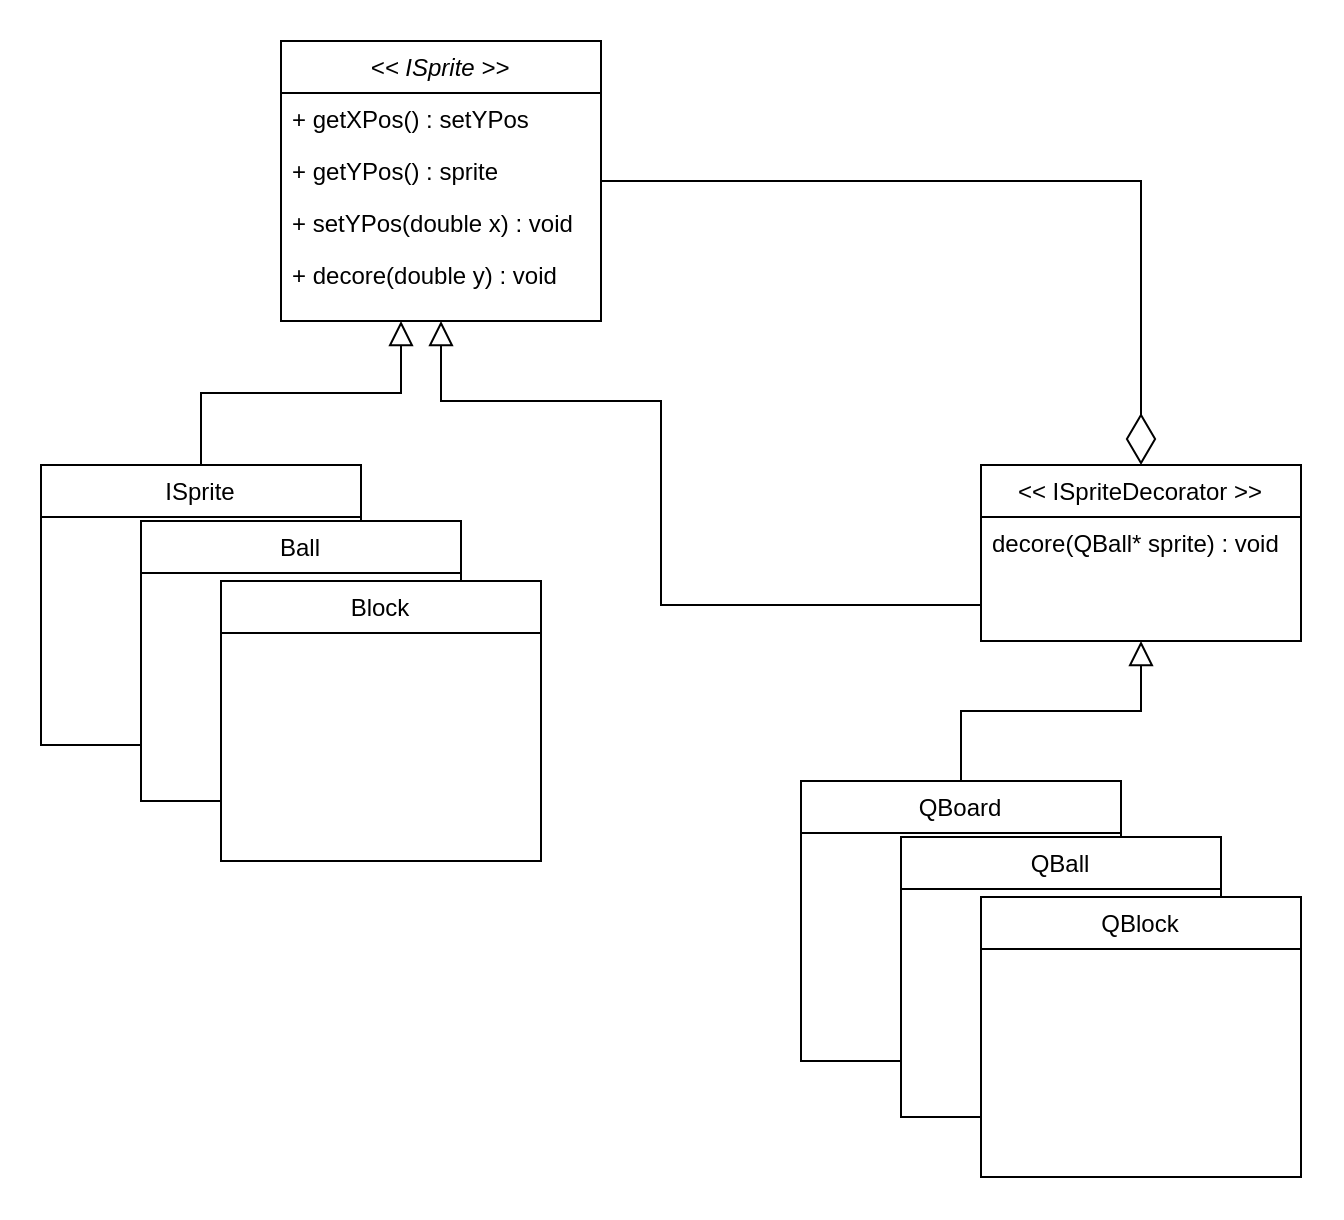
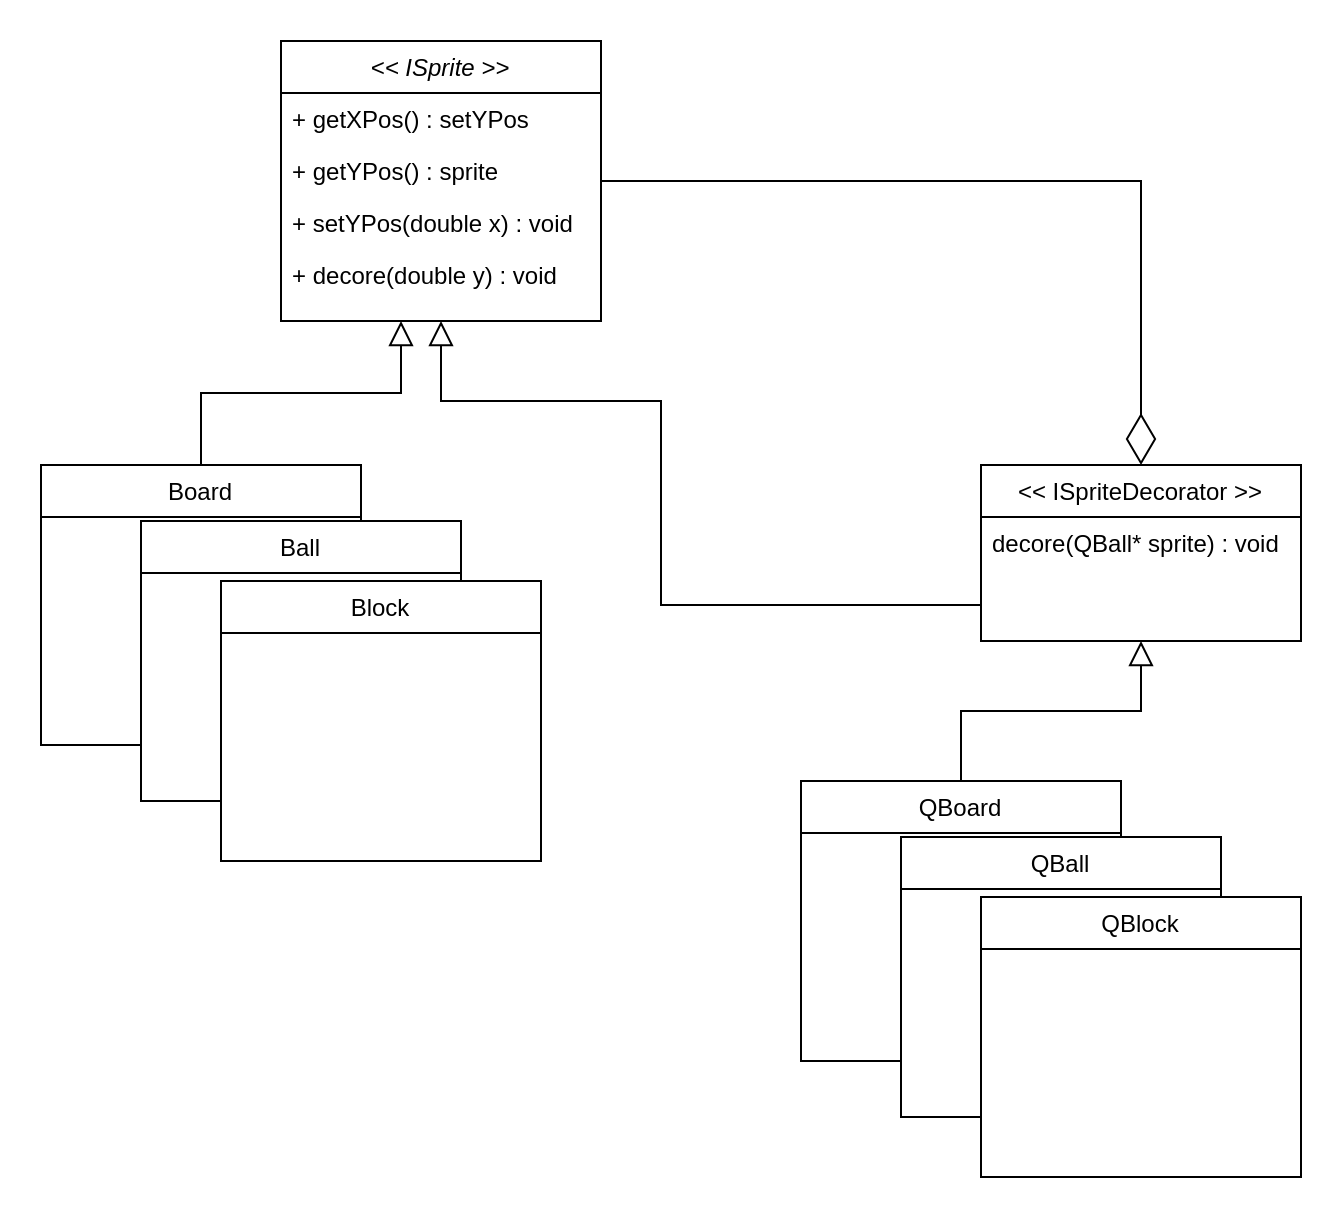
(200, 492) -> (200, 492)
